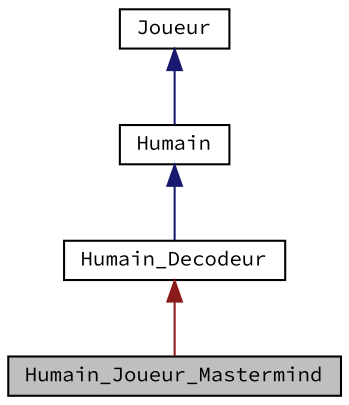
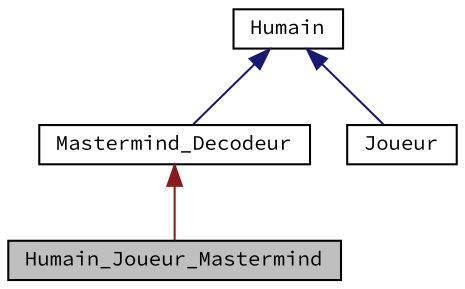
(175, 98) -> (353, 94)
(175, 260) -> (175, 145)
